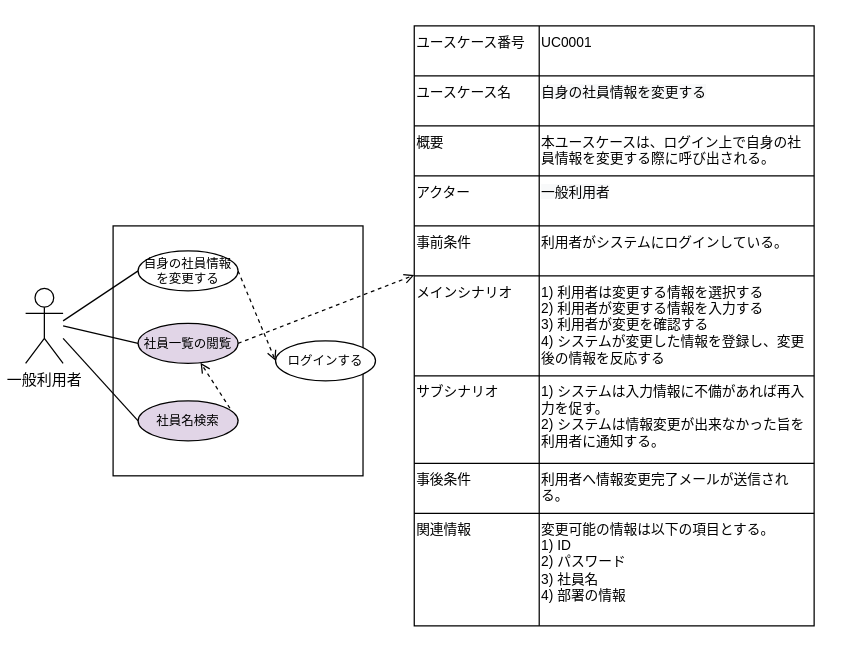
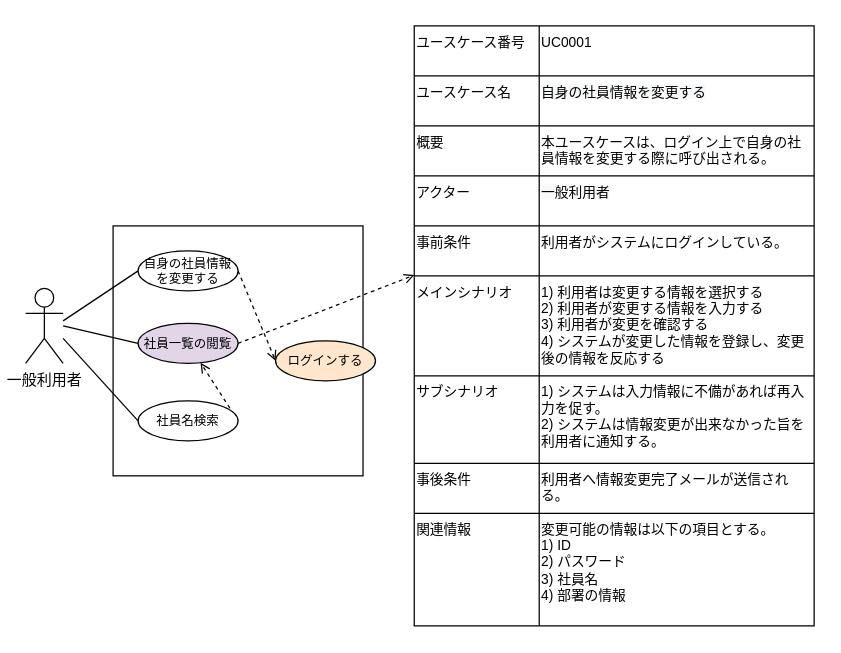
(326, 361) -> (326, 361)
(188, 421) -> (188, 421)
